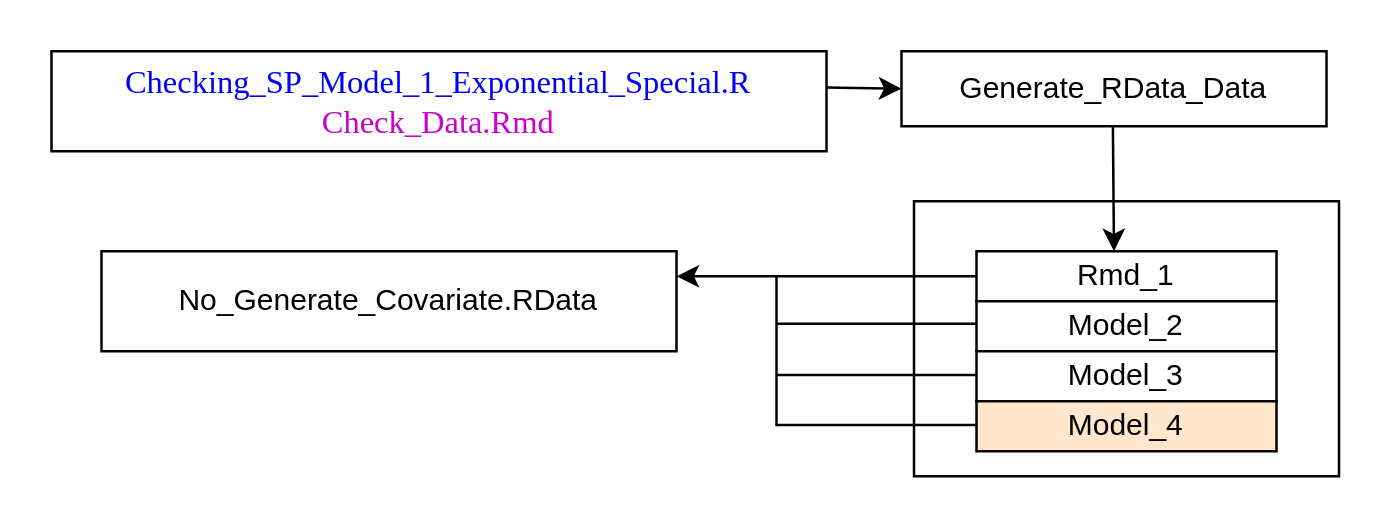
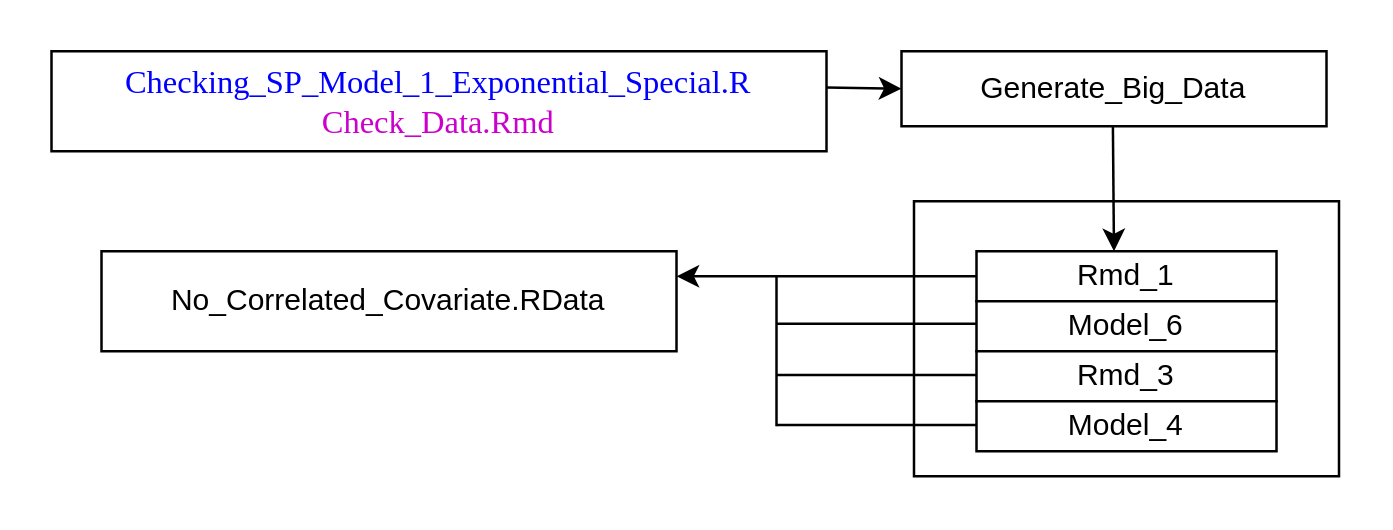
(1114, 89) -> (1114, 89)
(389, 301) -> (389, 301)
(1126, 326) -> (1126, 326)
(1126, 376) -> (1126, 376)
(1126, 426) -> (1126, 426)
